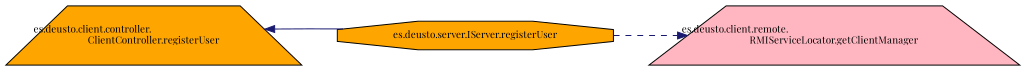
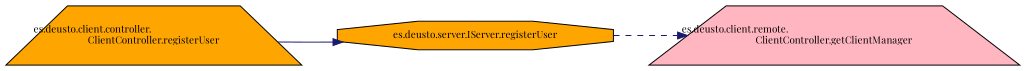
(309, 29) -> (305, 42)
(834, 36) -> (834, 36)
